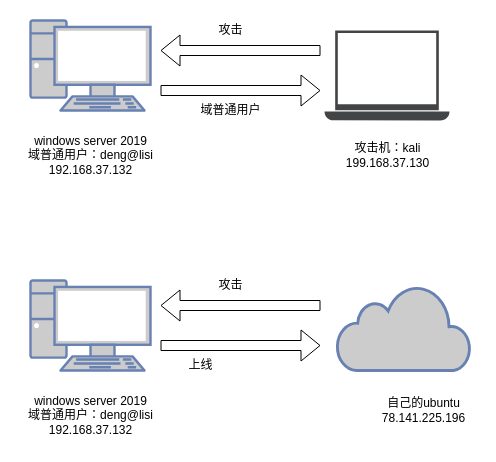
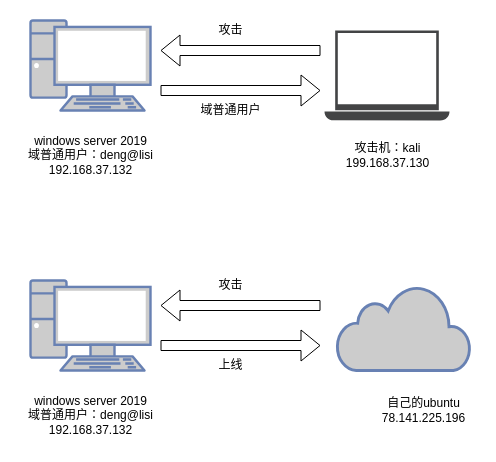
(201, 366) -> (231, 366)
